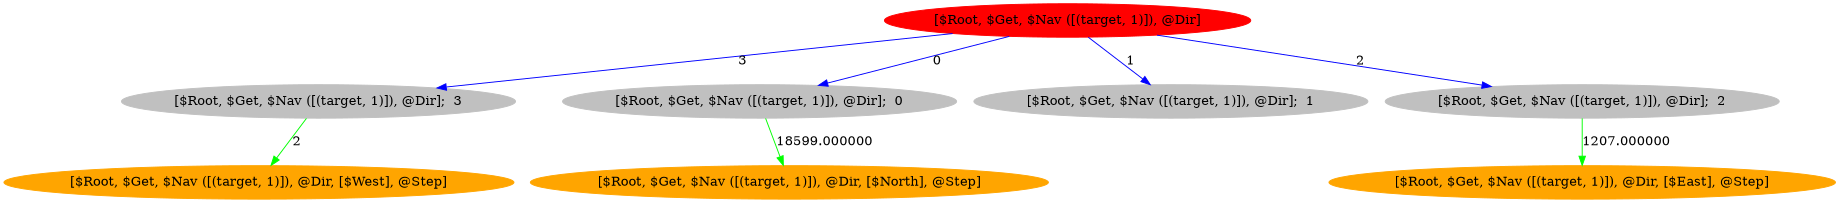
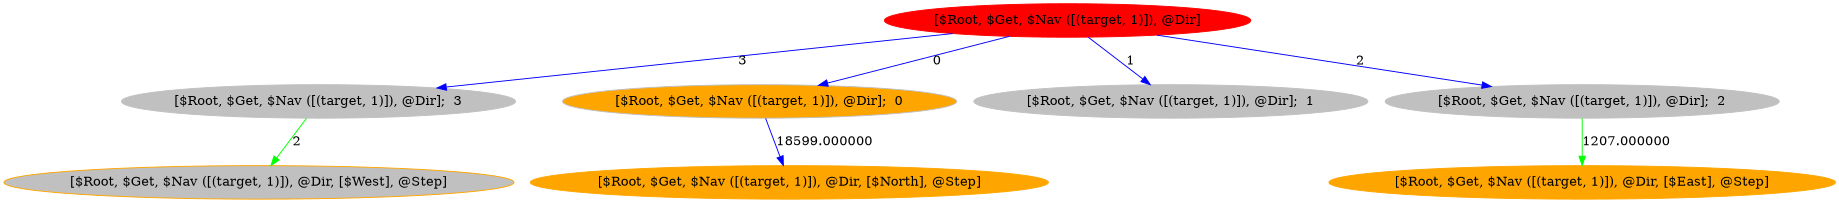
(760, 101) -> (760, 101)
(773, 137) -> (773, 137)
(259, 182) -> (259, 182)
